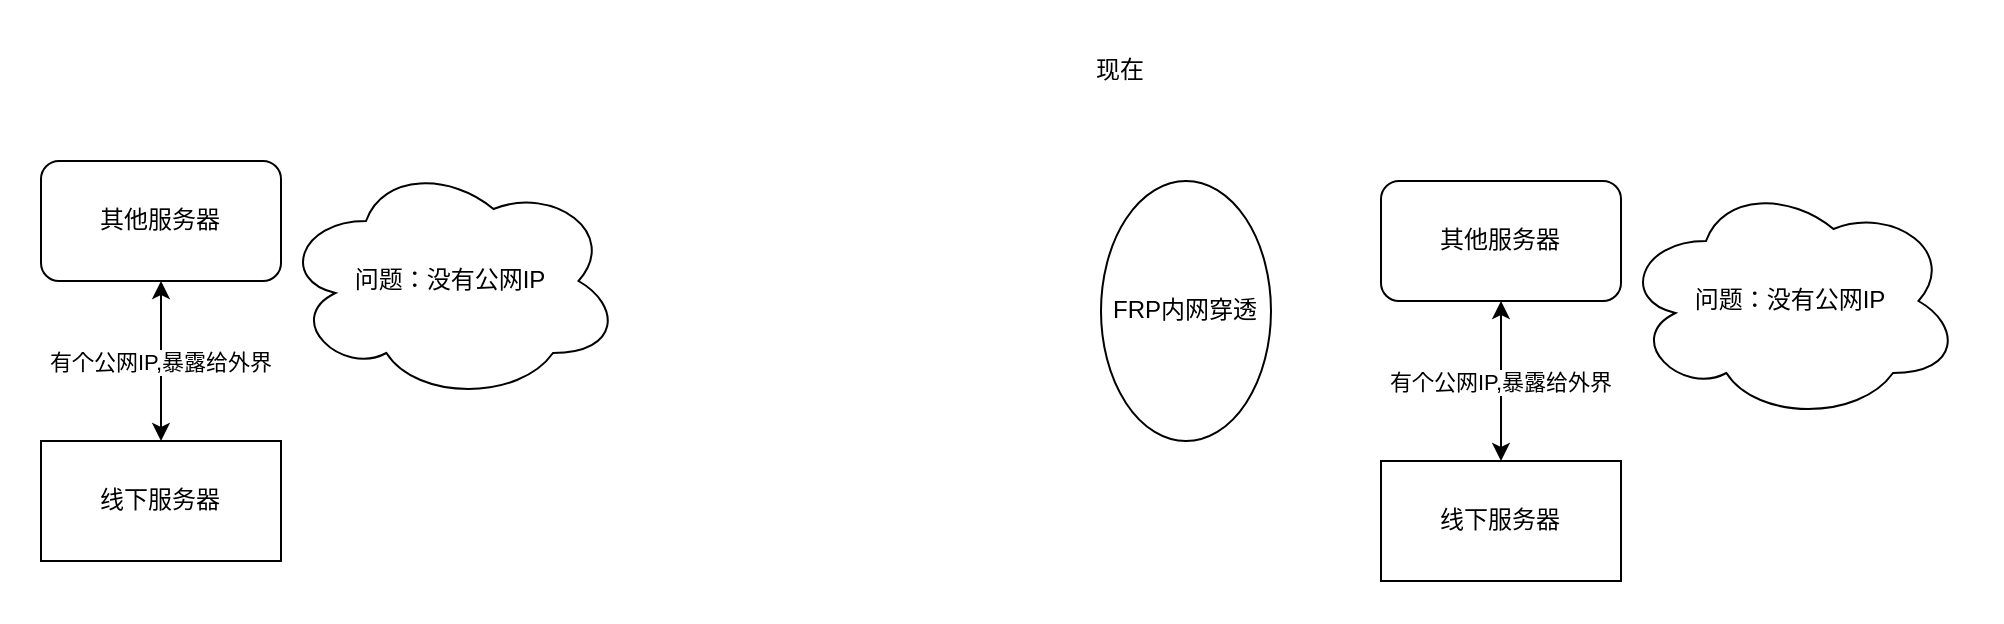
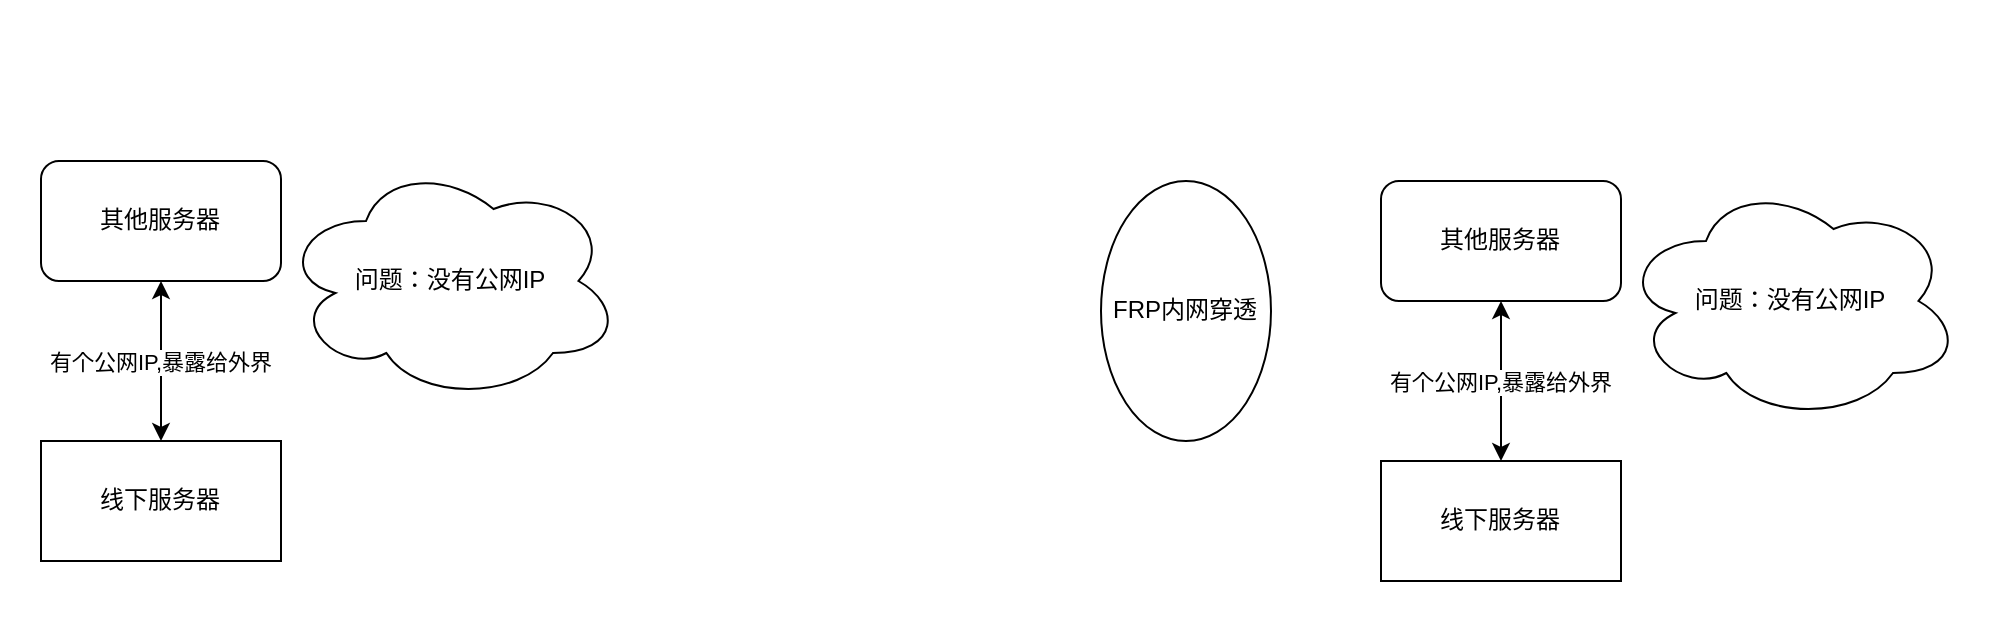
(1121, 71) -> none
